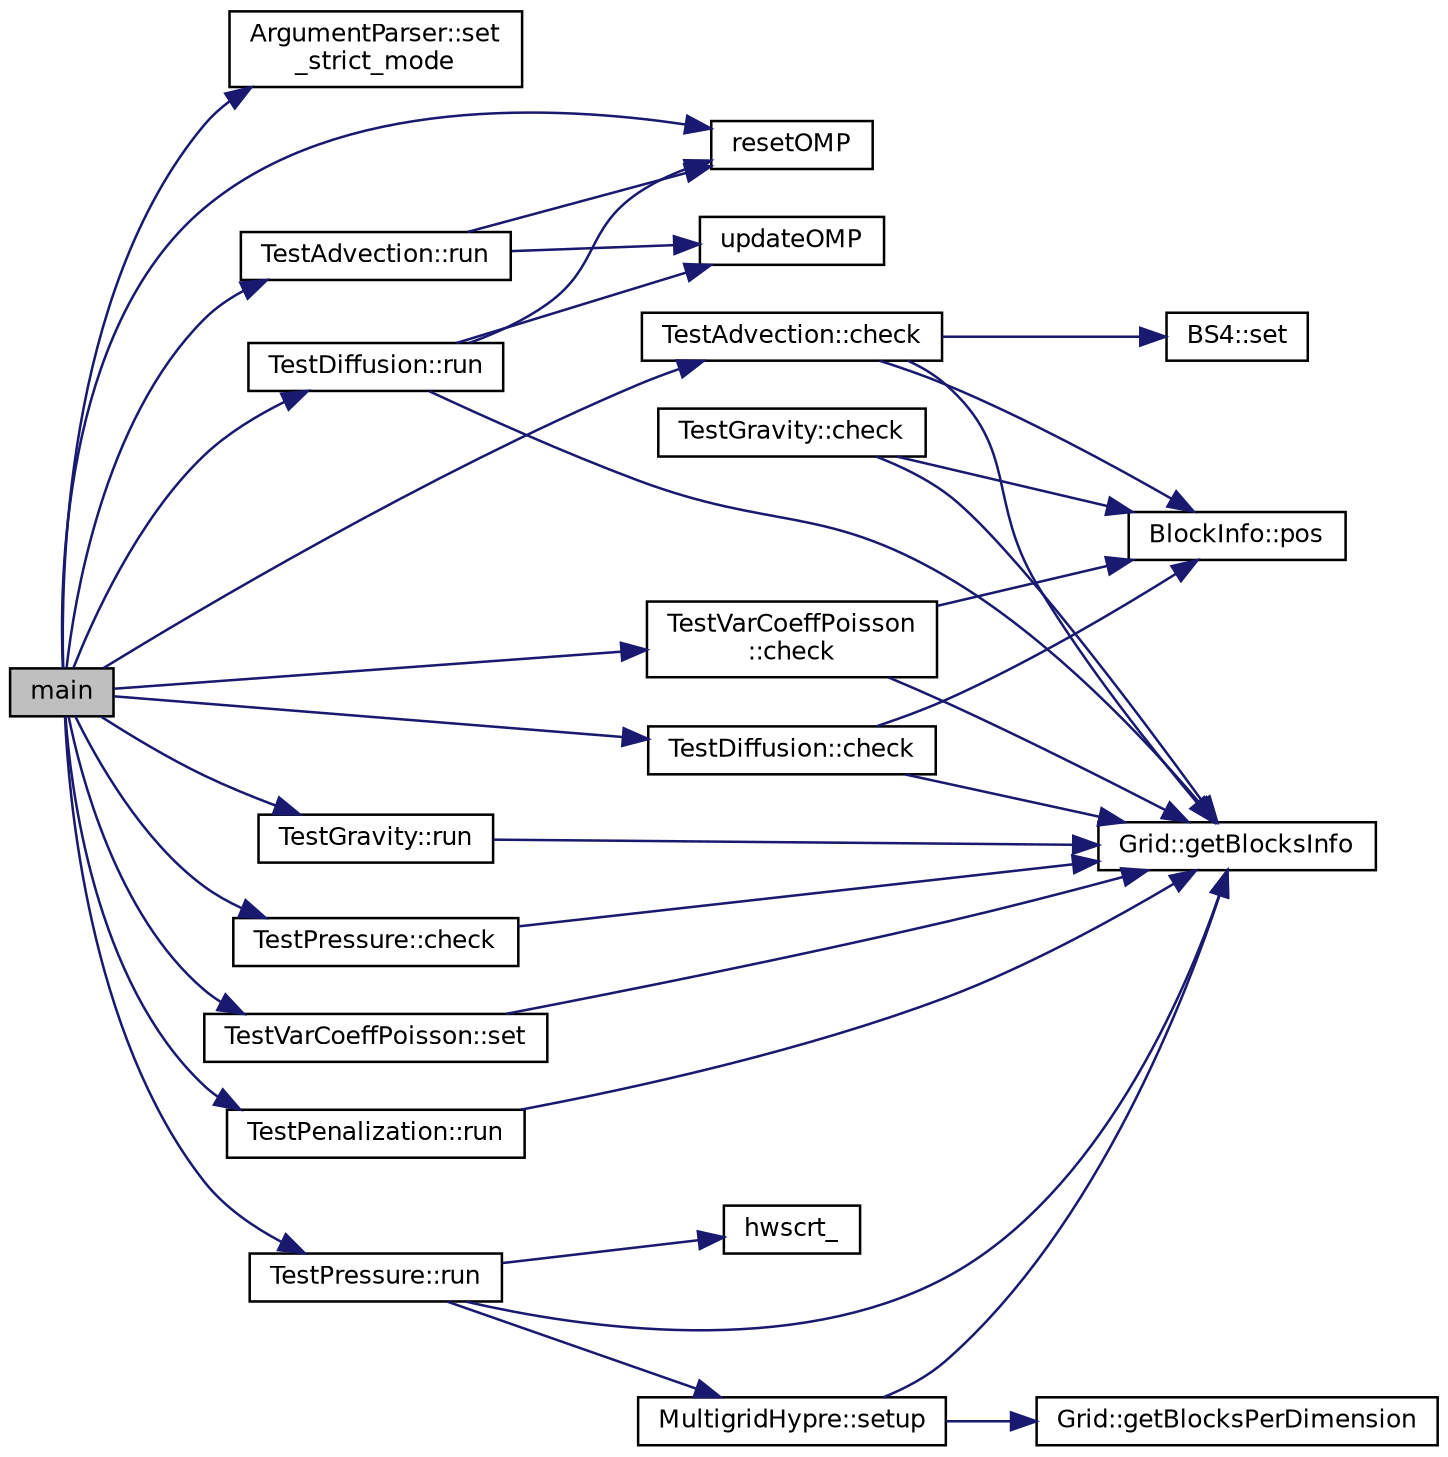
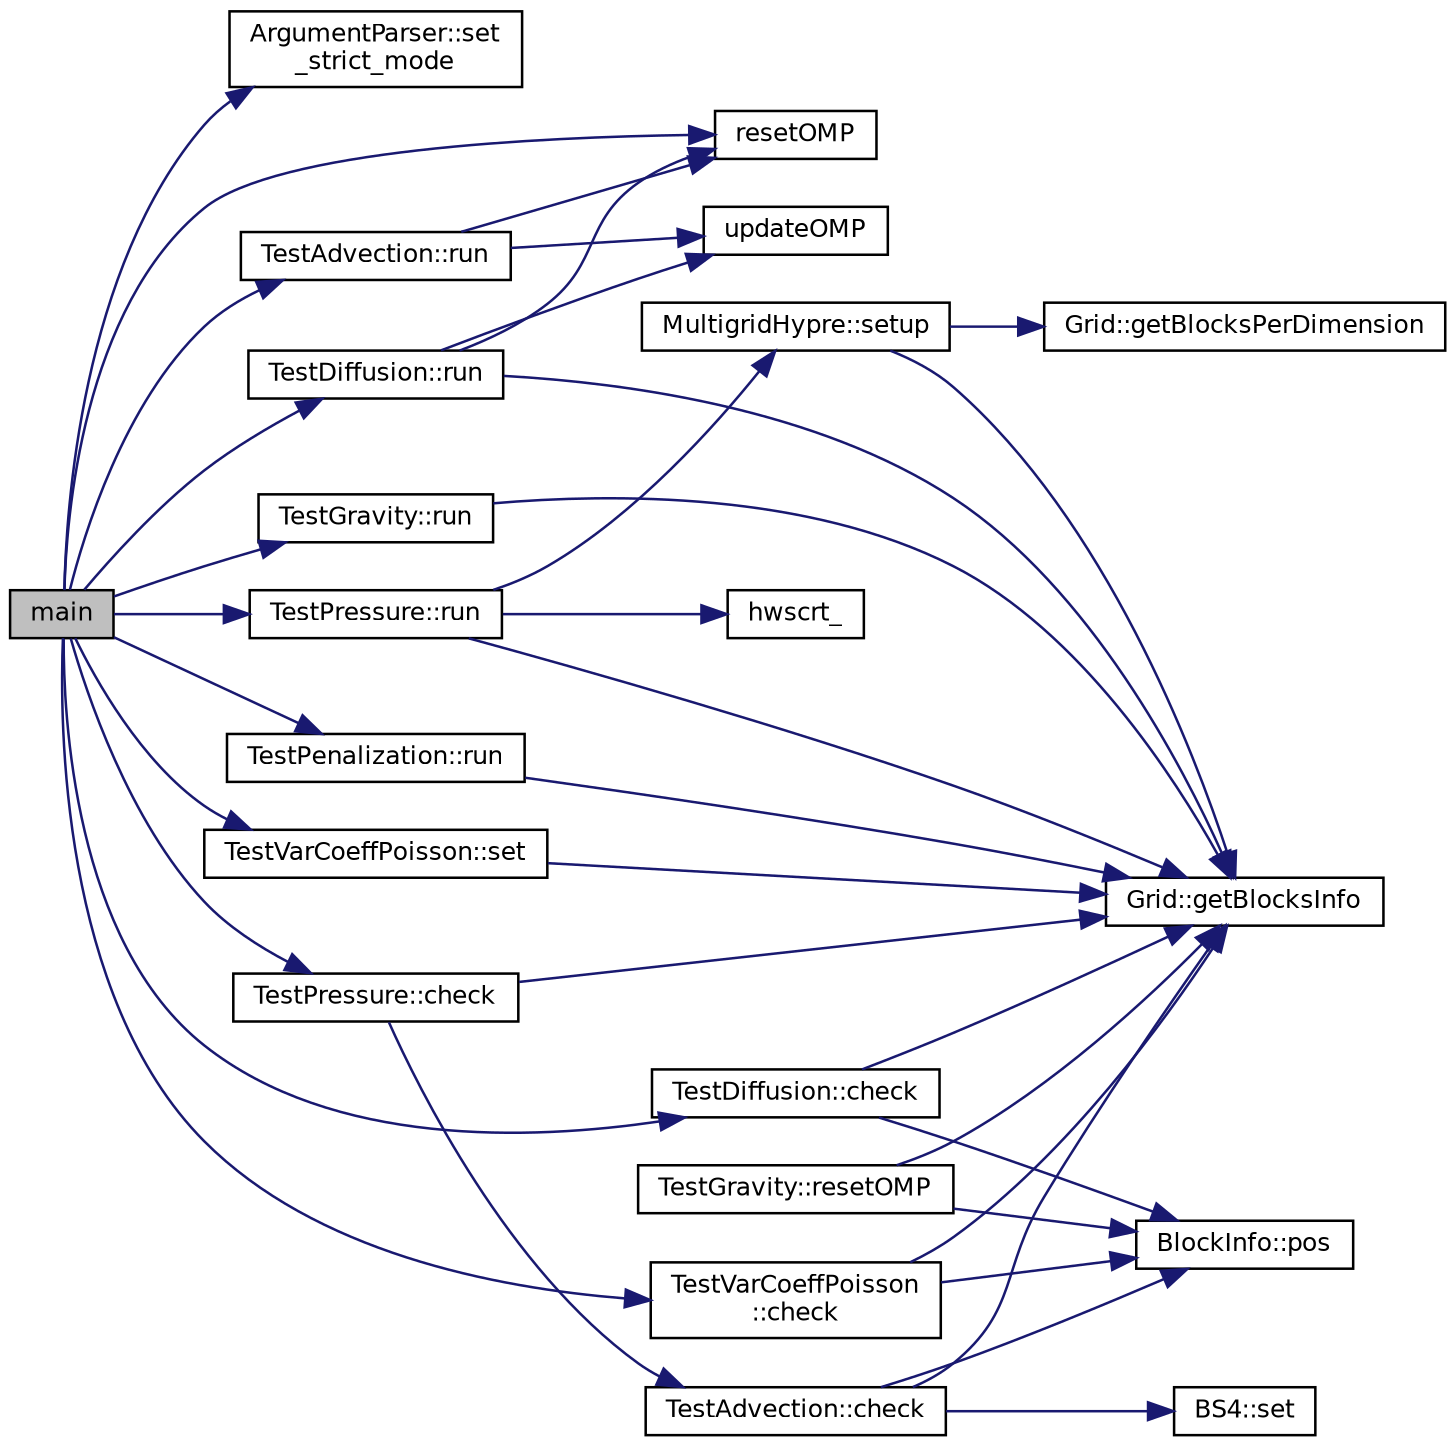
(792, 433) -> (796, 1189)
(385, 507) -> (501, 1218)
